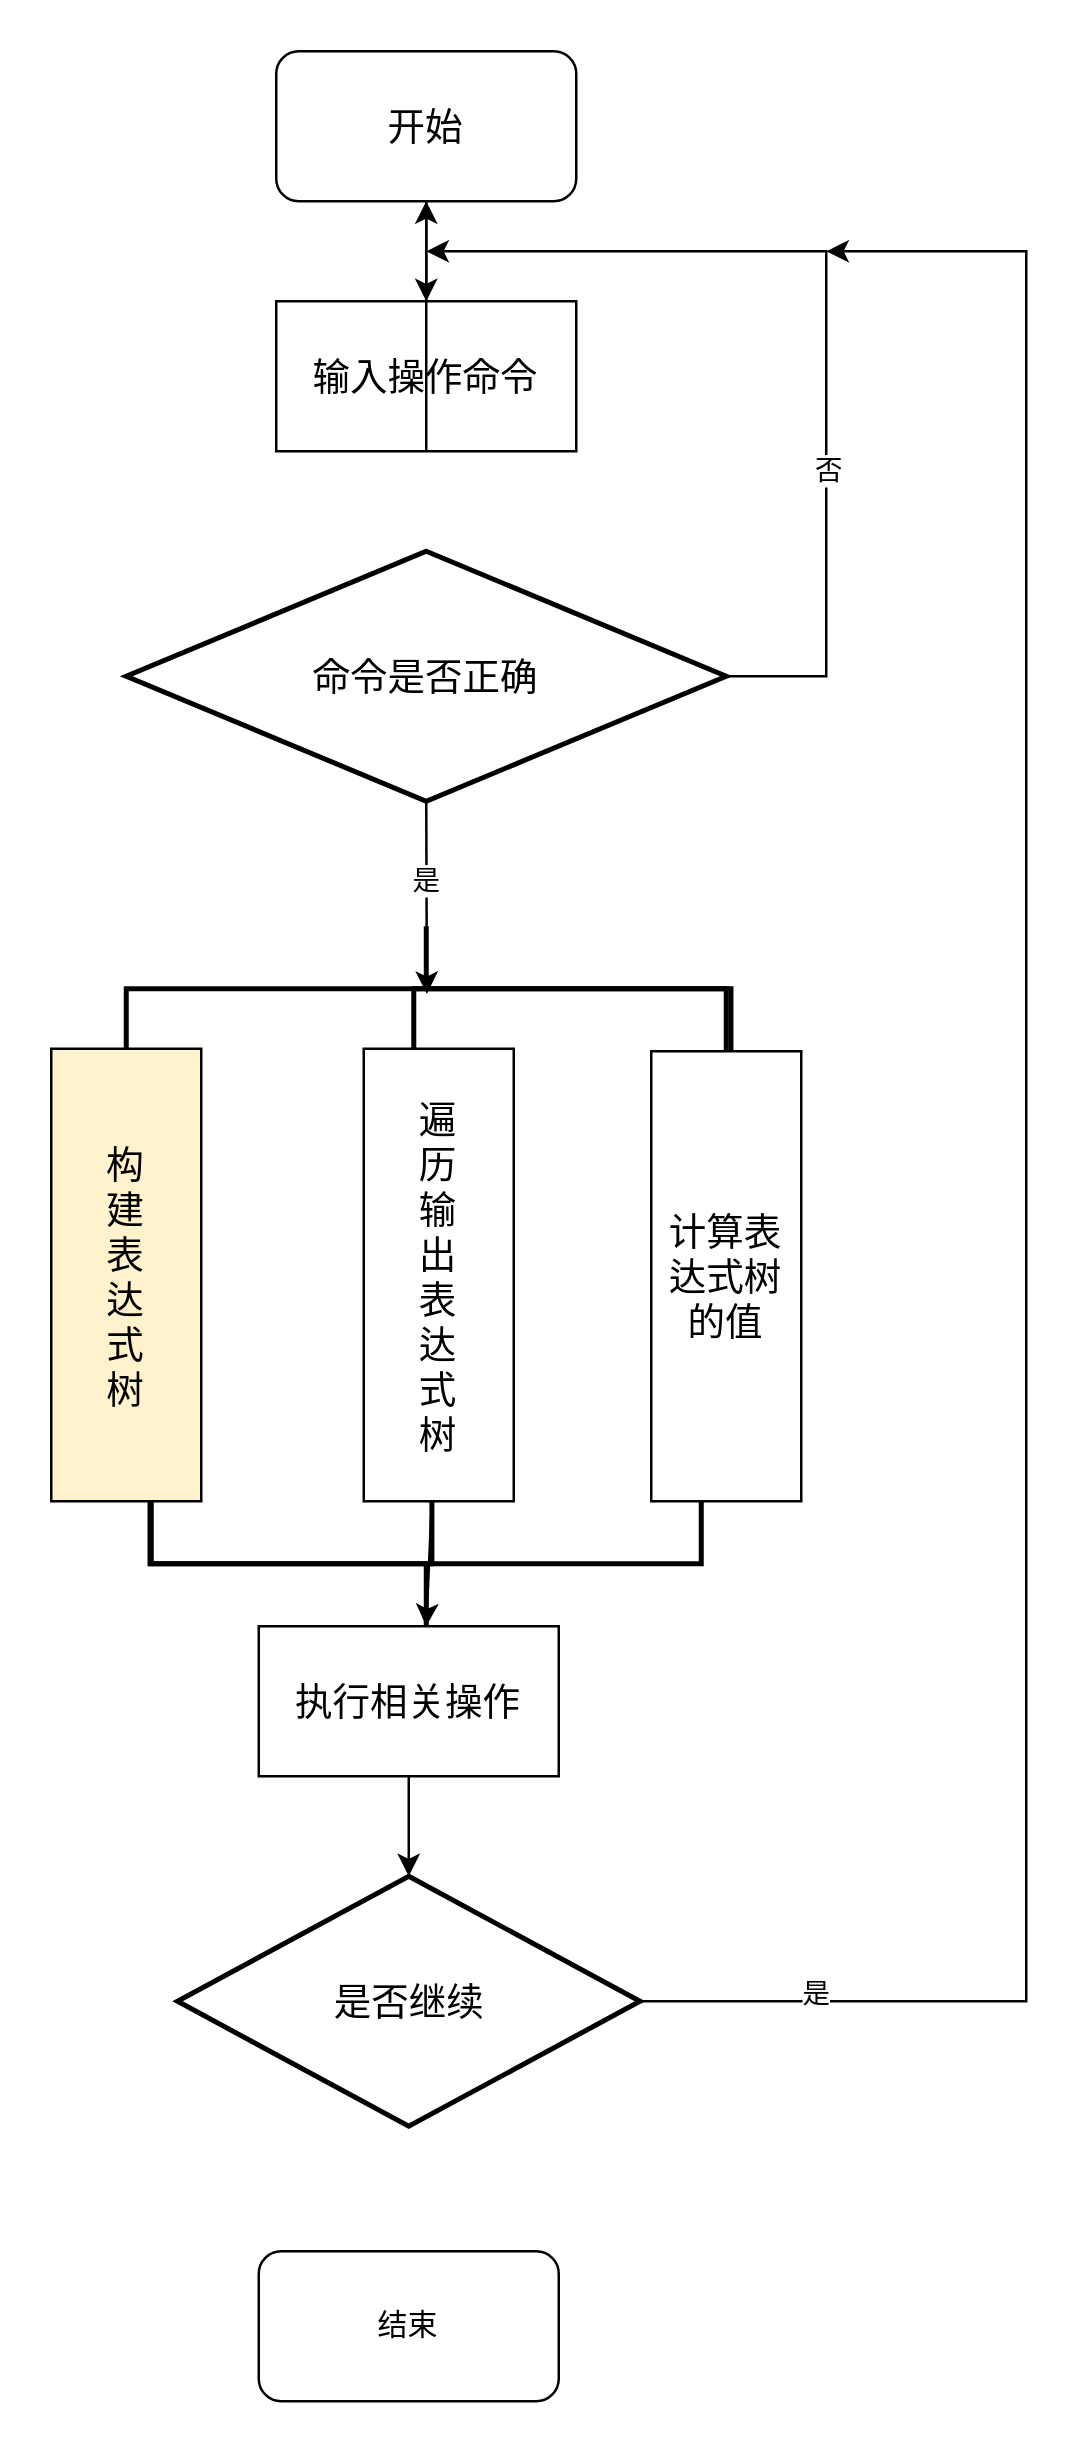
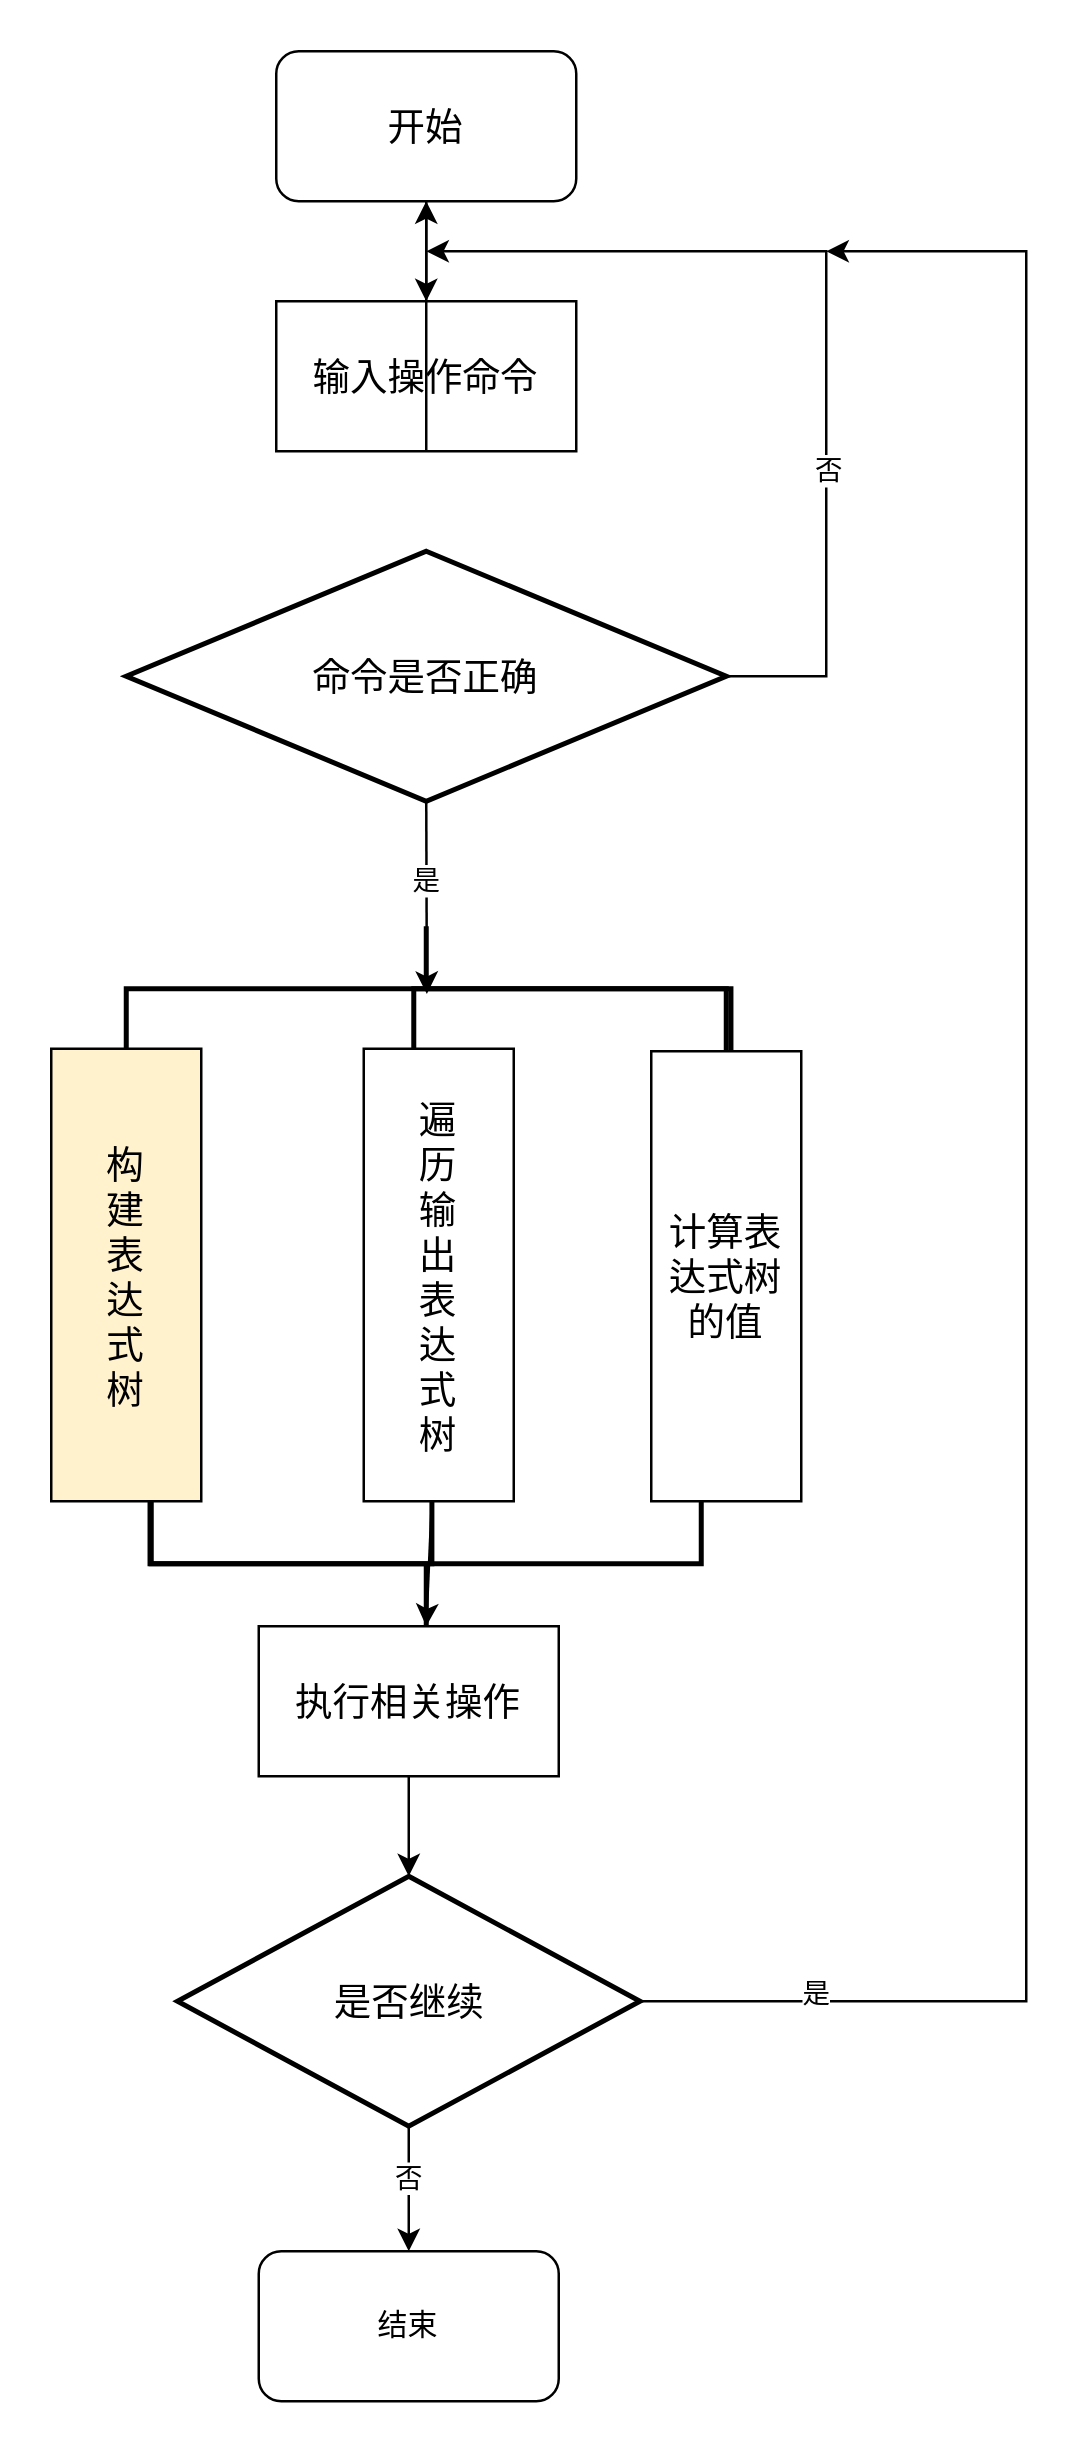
none -> (409, 2181)
